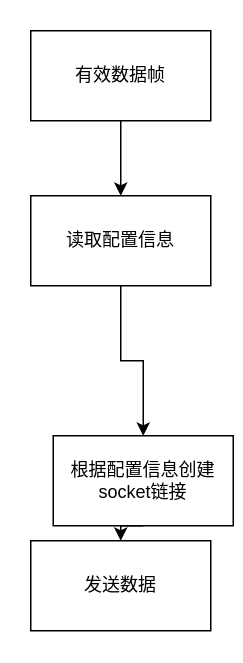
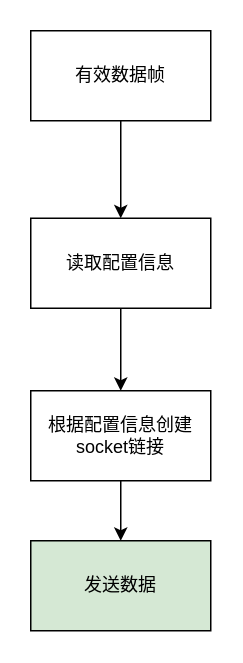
(121, 241) -> (121, 263)
(143, 481) -> (121, 436)
(121, 586) -> (121, 586)
